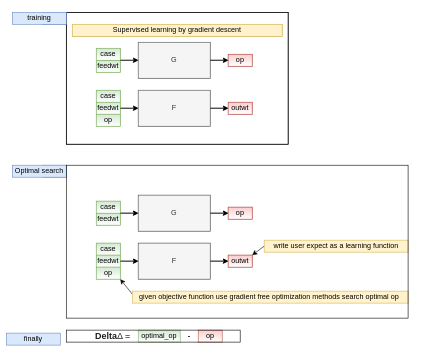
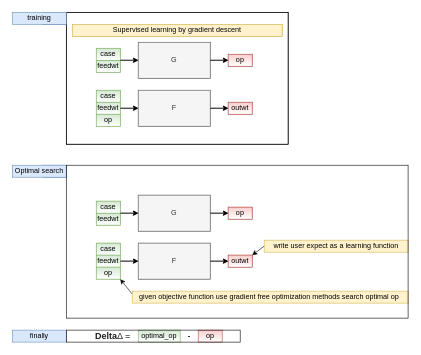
(33, 339) -> (39, 336)
